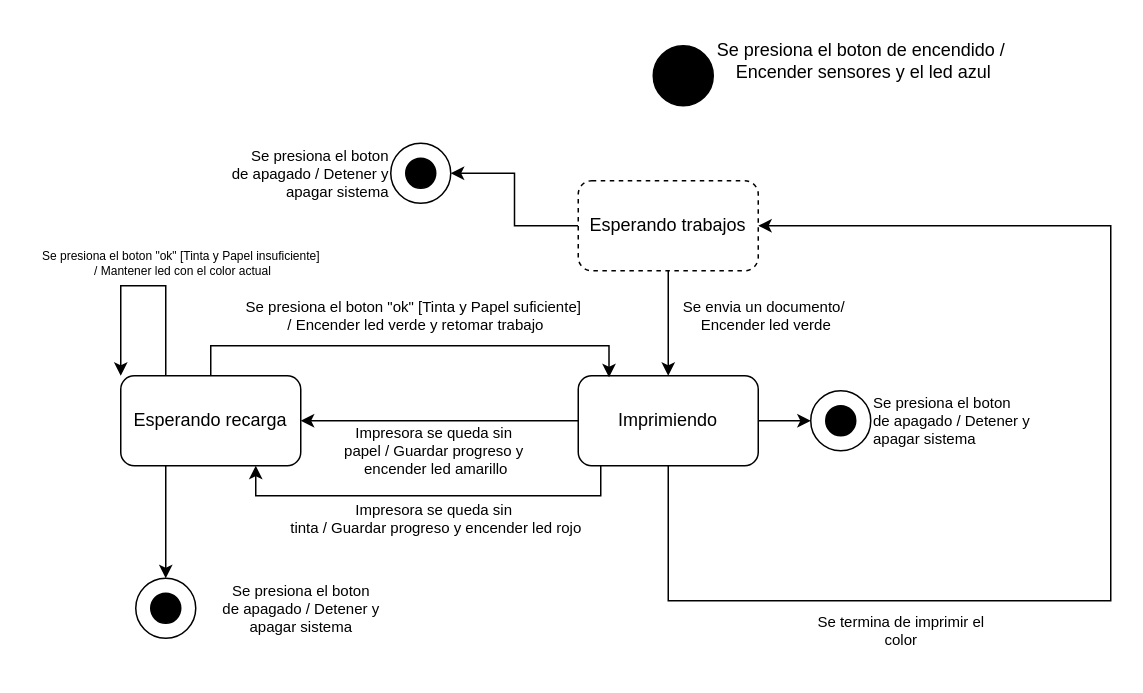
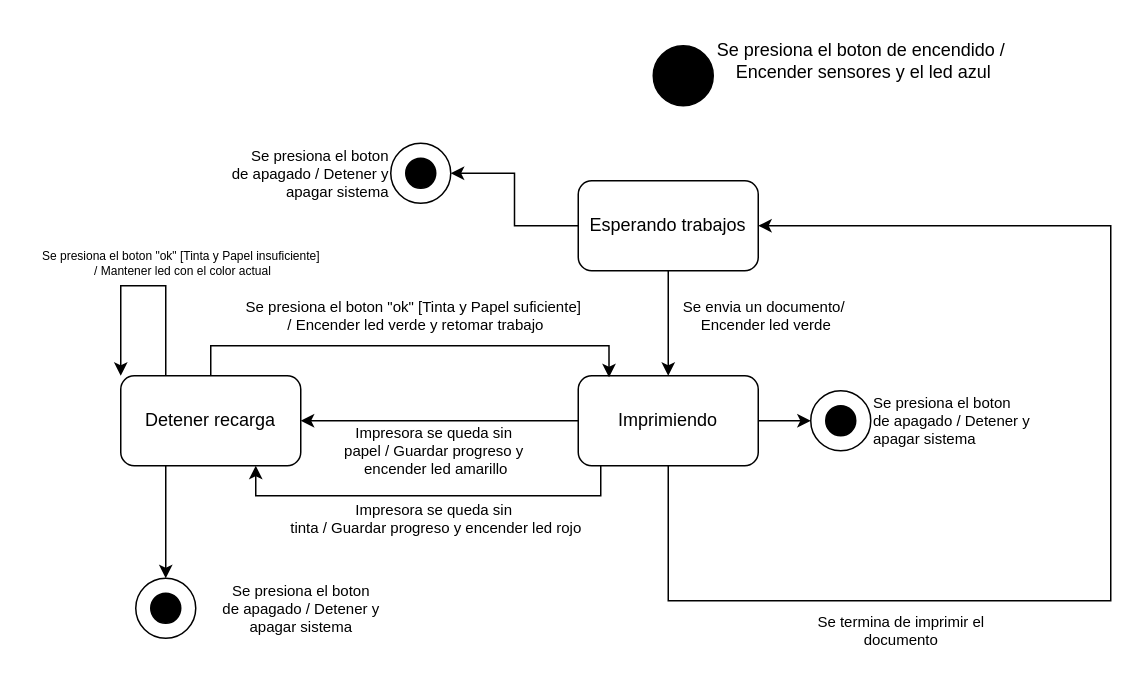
(668, 226) -> (668, 226)
(211, 421) -> (211, 421)
(902, 631) -> (902, 631)
